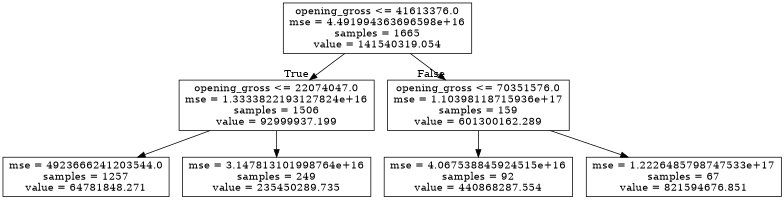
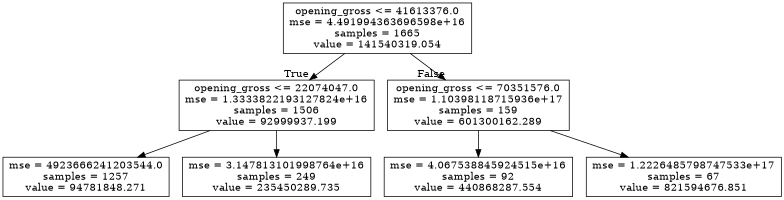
(86, 177) -> (86, 177)
